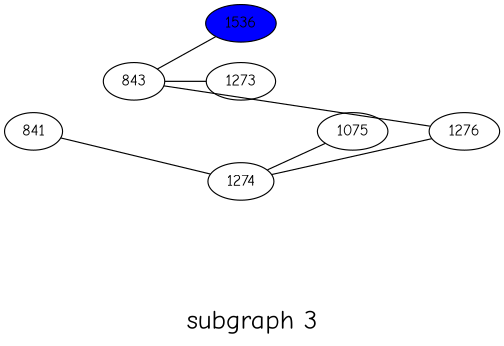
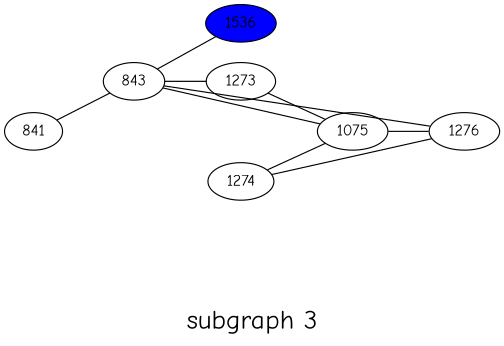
none -> (241, 106)
none -> (297, 106)
none -> (408, 131)
(136, 156) -> (83, 107)
